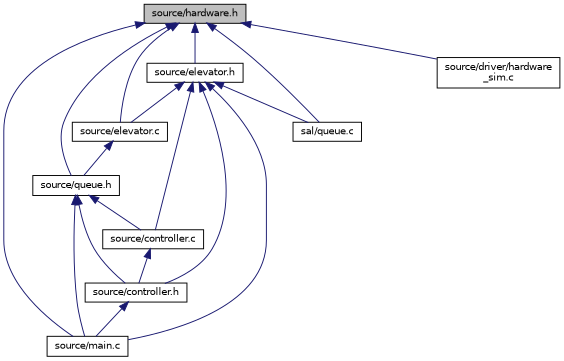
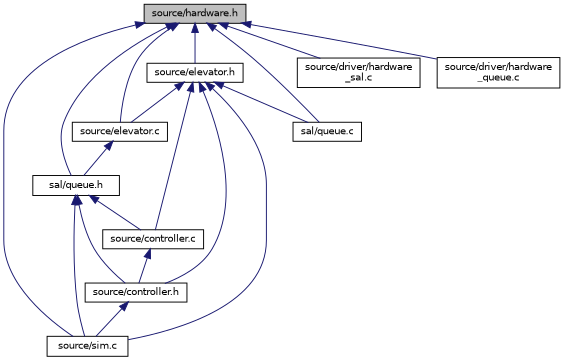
none -> (359, 73)
(499, 73) -> (499, 73)
(76, 186) -> (76, 186)
(88, 346) -> (88, 346)
